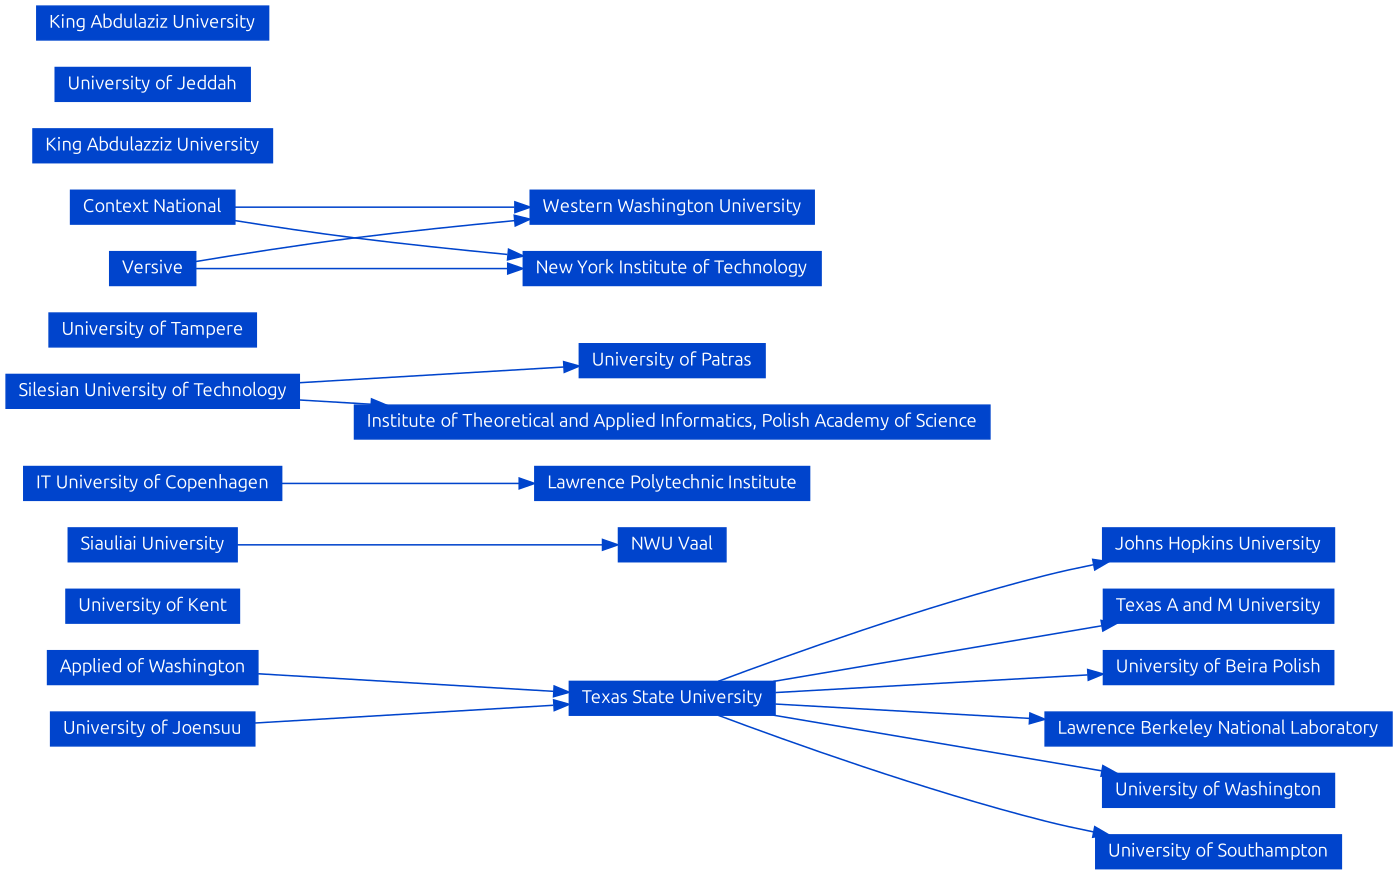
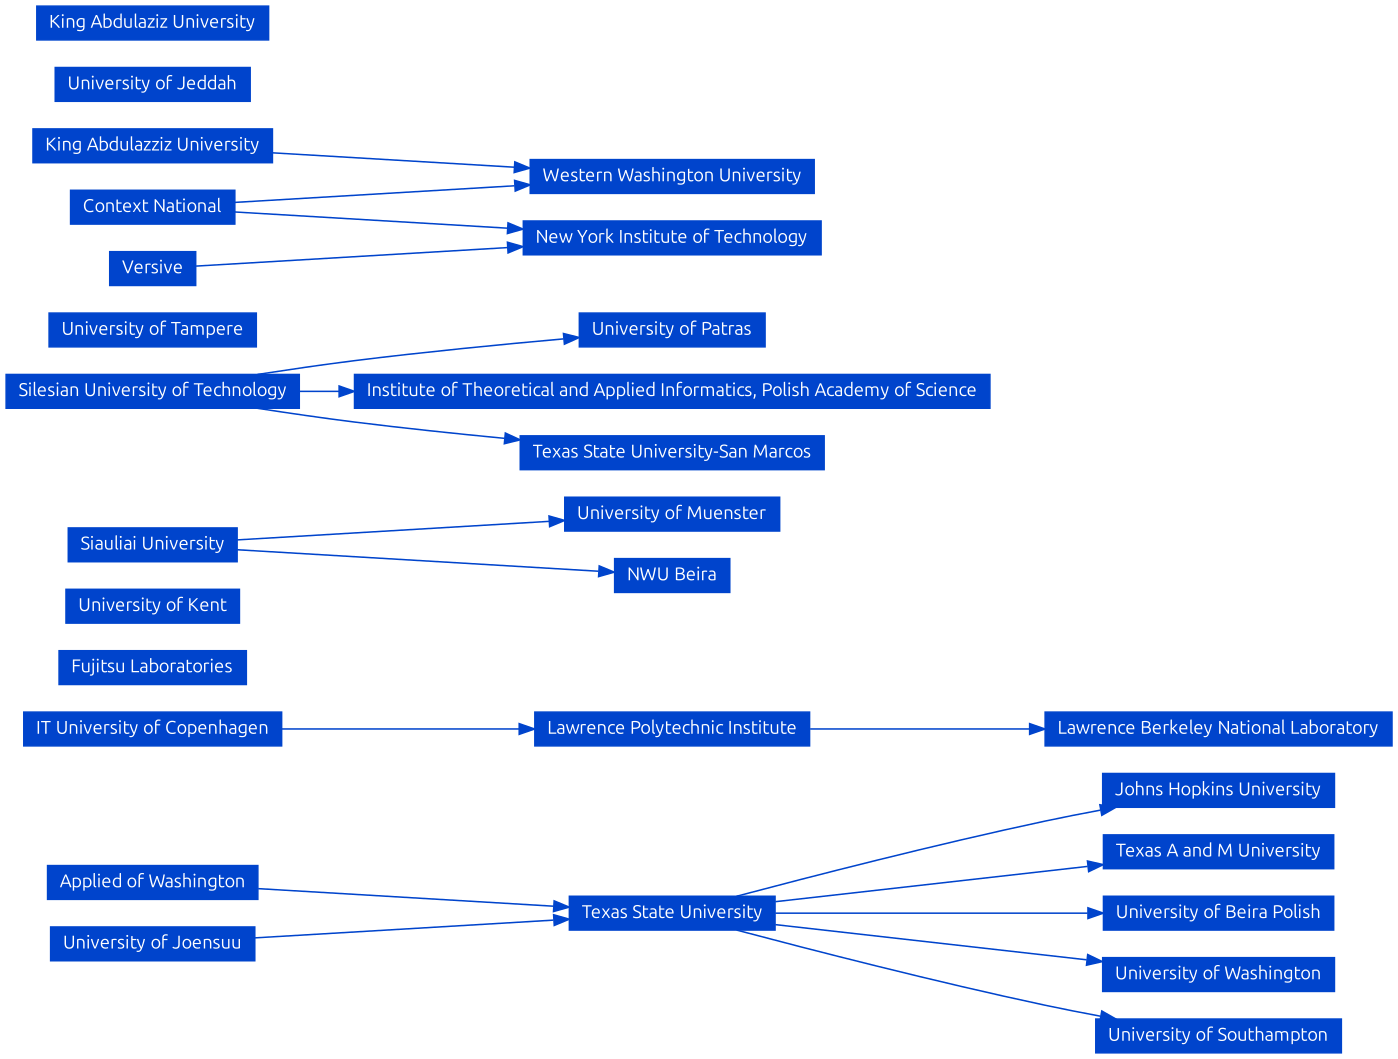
(315, 243) -> (394, 160)
none -> (672, 453)
none -> (672, 514)
(672, 545) -> (672, 576)
none -> (153, 668)
(902, 711) -> (920, 729)
